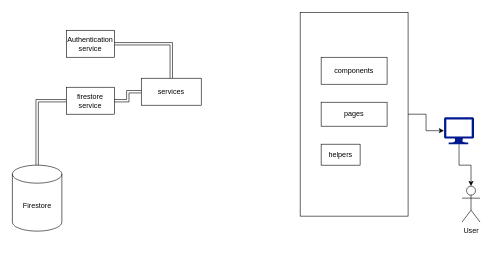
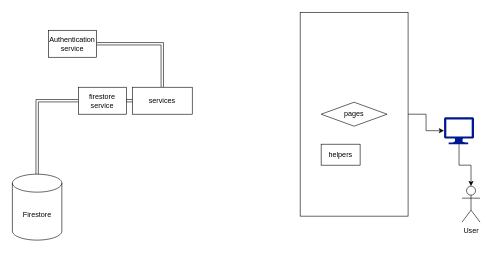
(90, 44) -> (72, 44)
(354, 71) -> none
(171, 92) -> (162, 101)
(90, 101) -> (102, 101)
(354, 114) -> (354, 114)
(37, 198) -> (37, 207)
